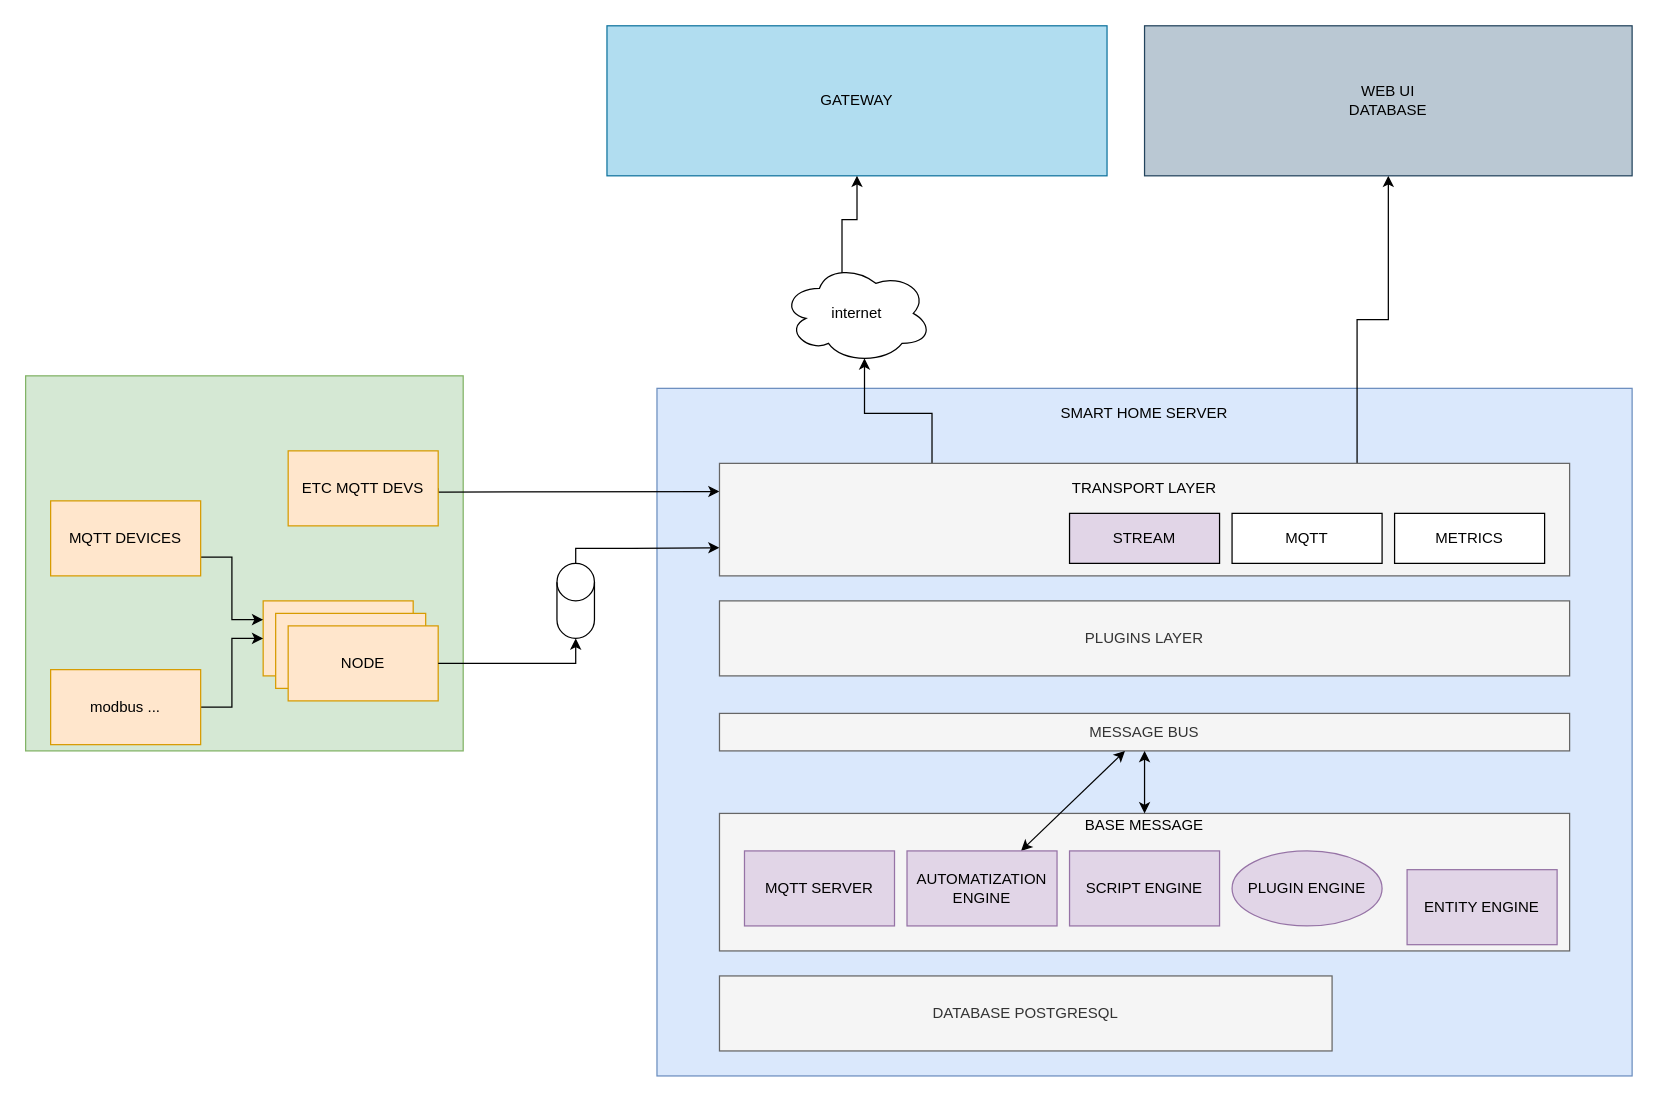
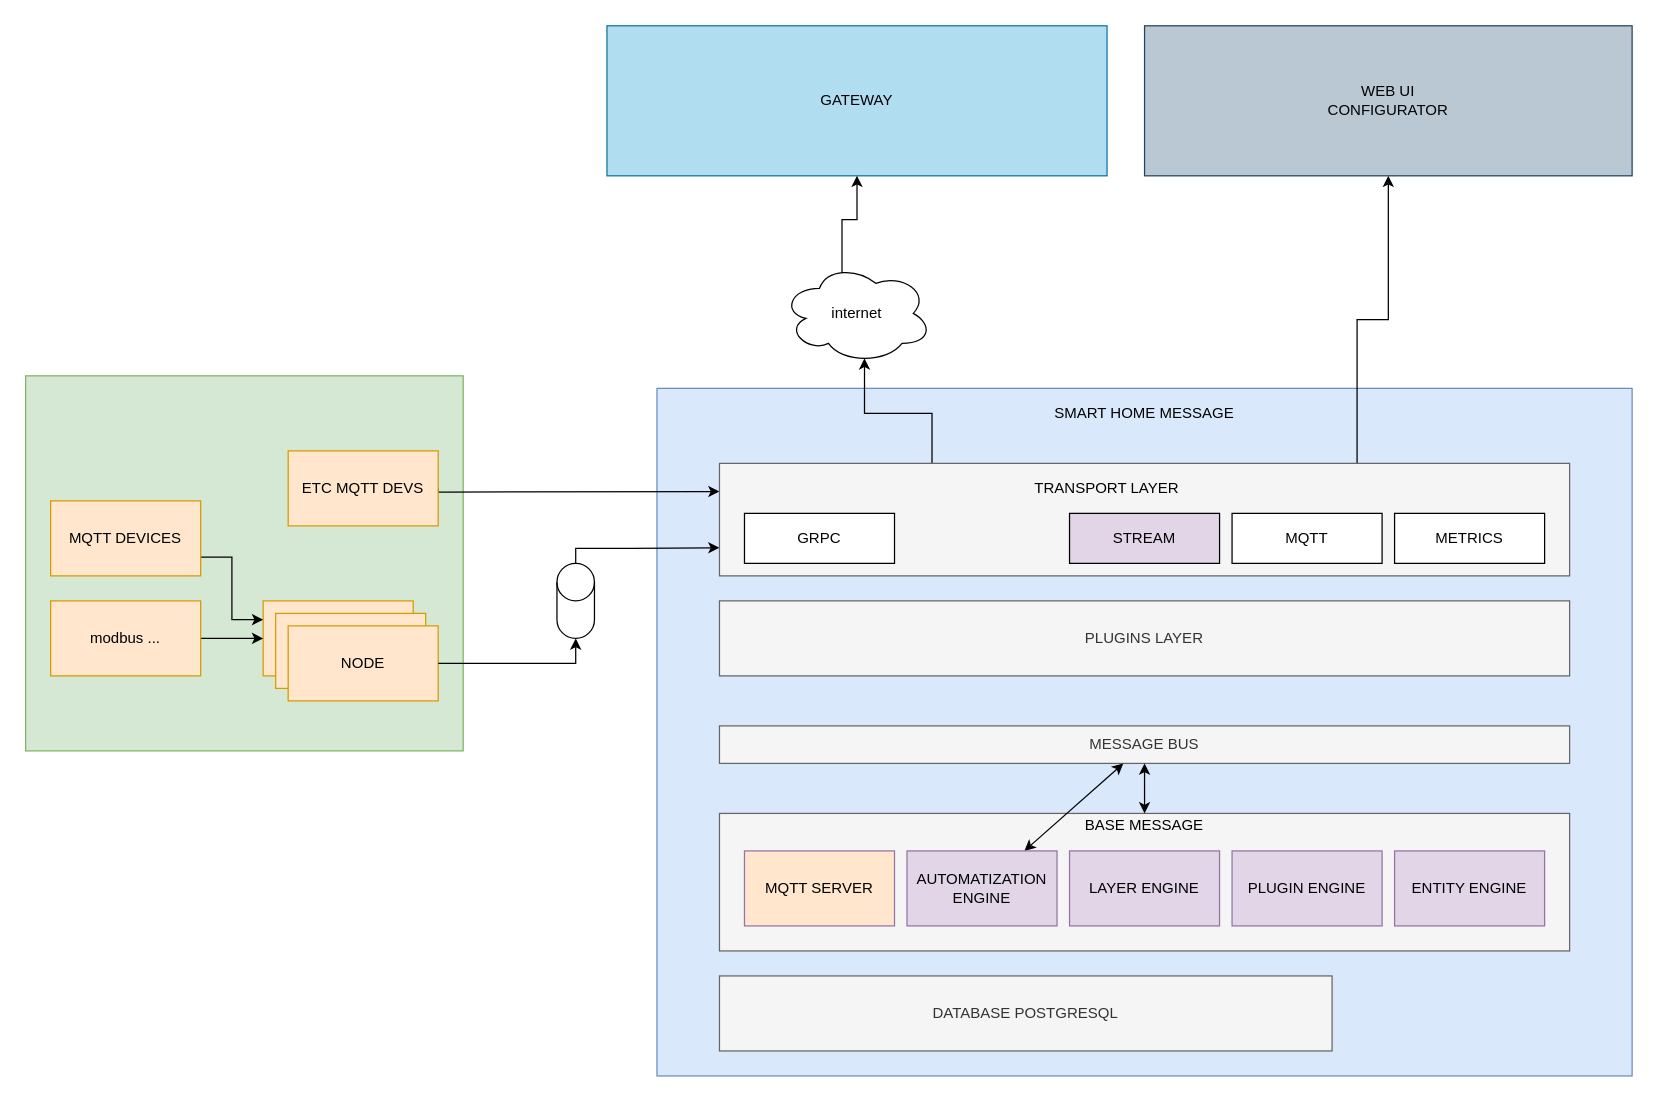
(1388, 101) -> (1388, 101)
(1144, 413) -> (1144, 413)
(1144, 488) -> (1107, 488)
none -> (819, 538)
(126, 707) -> (126, 638)
(1144, 732) -> (1144, 744)
(819, 888) -> (819, 888)
(1144, 888) -> (1144, 888)
(1307, 888) -> (1307, 888)
(1482, 907) -> (1469, 888)
